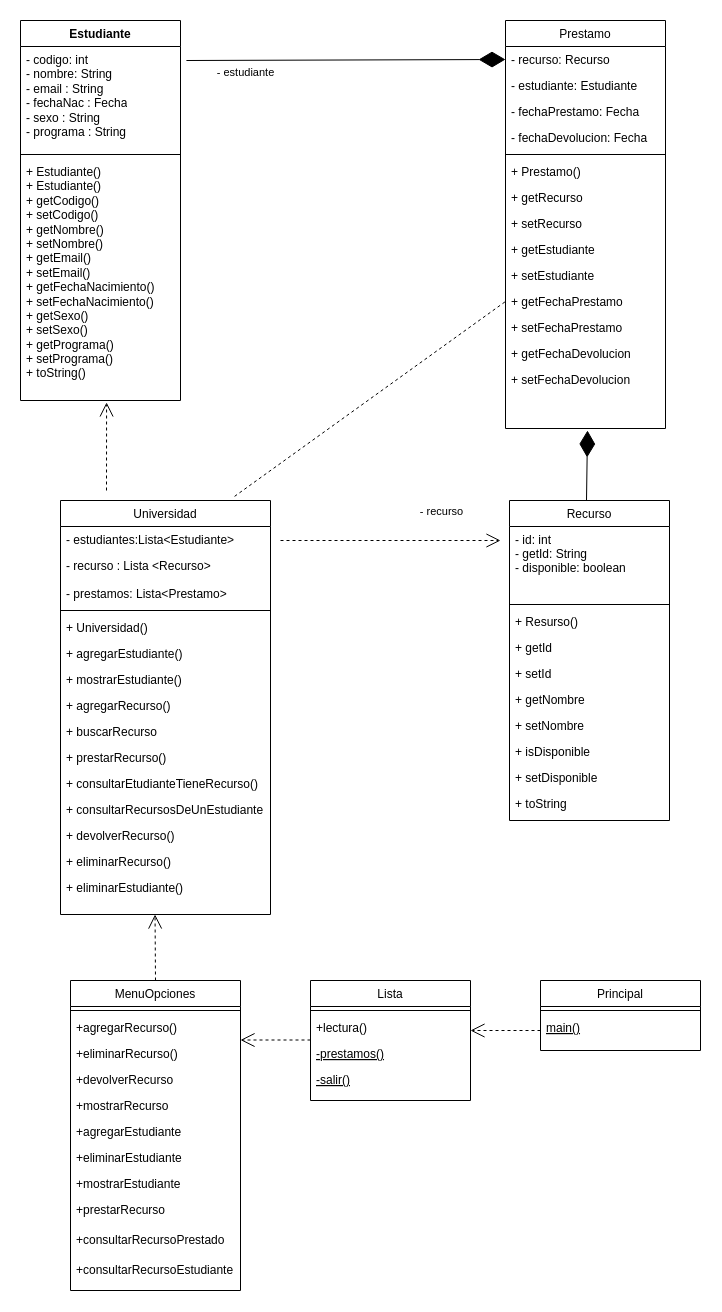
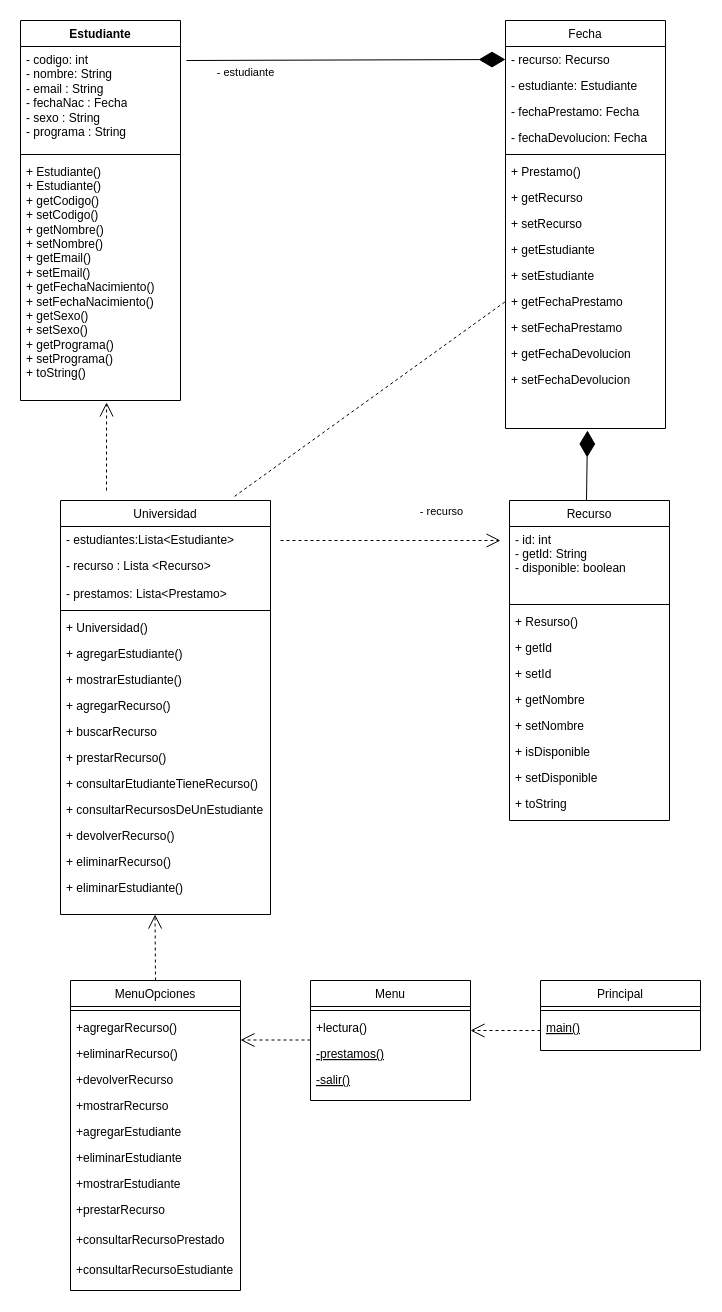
(585, 34) -> (585, 34)
(390, 994) -> (390, 994)
